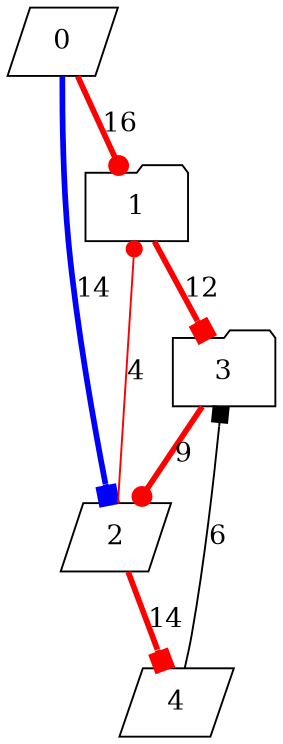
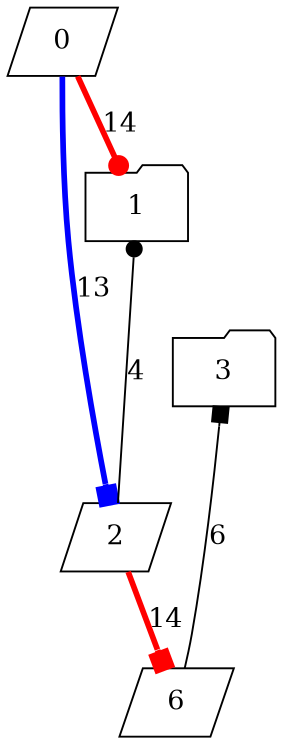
(121, 124) -> (121, 124)
(176, 281) -> none
(94, 290) -> (94, 290)
(126, 380) -> (126, 380)
(174, 448) -> none
(177, 702) -> (177, 702)
